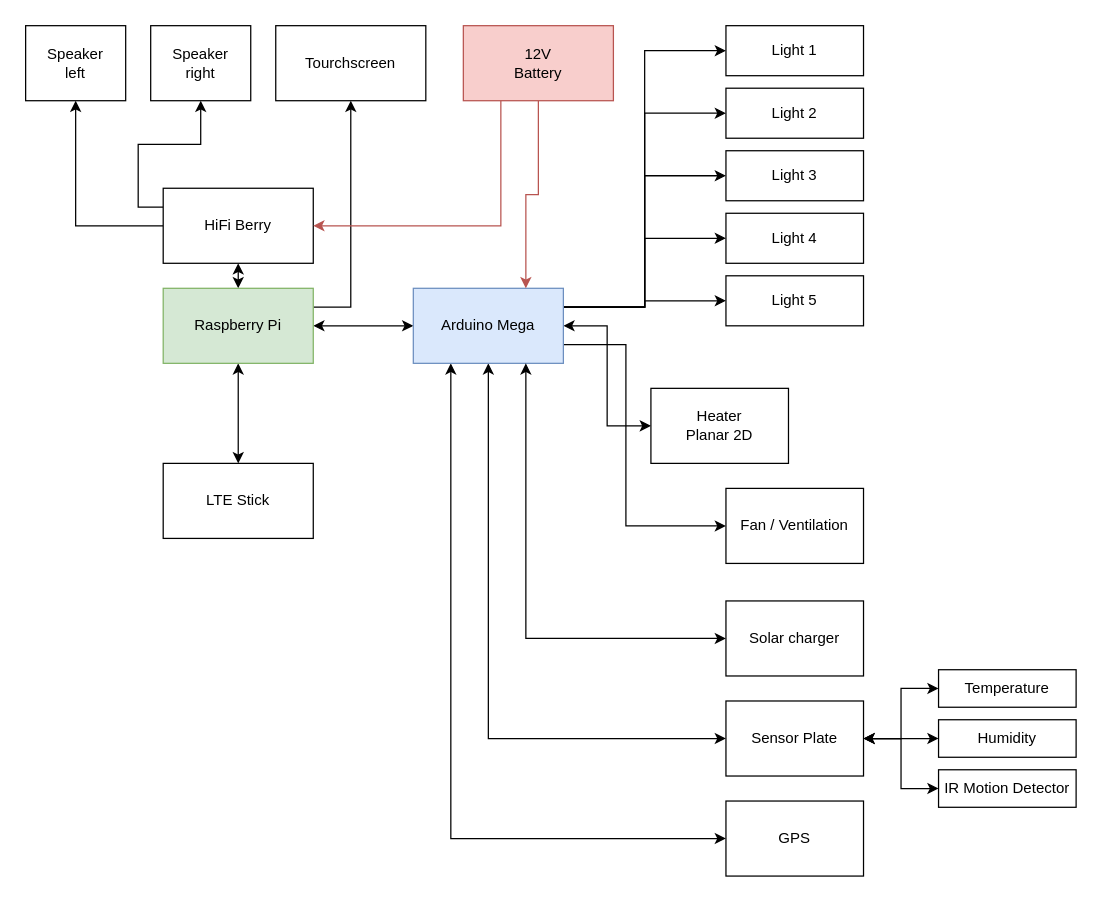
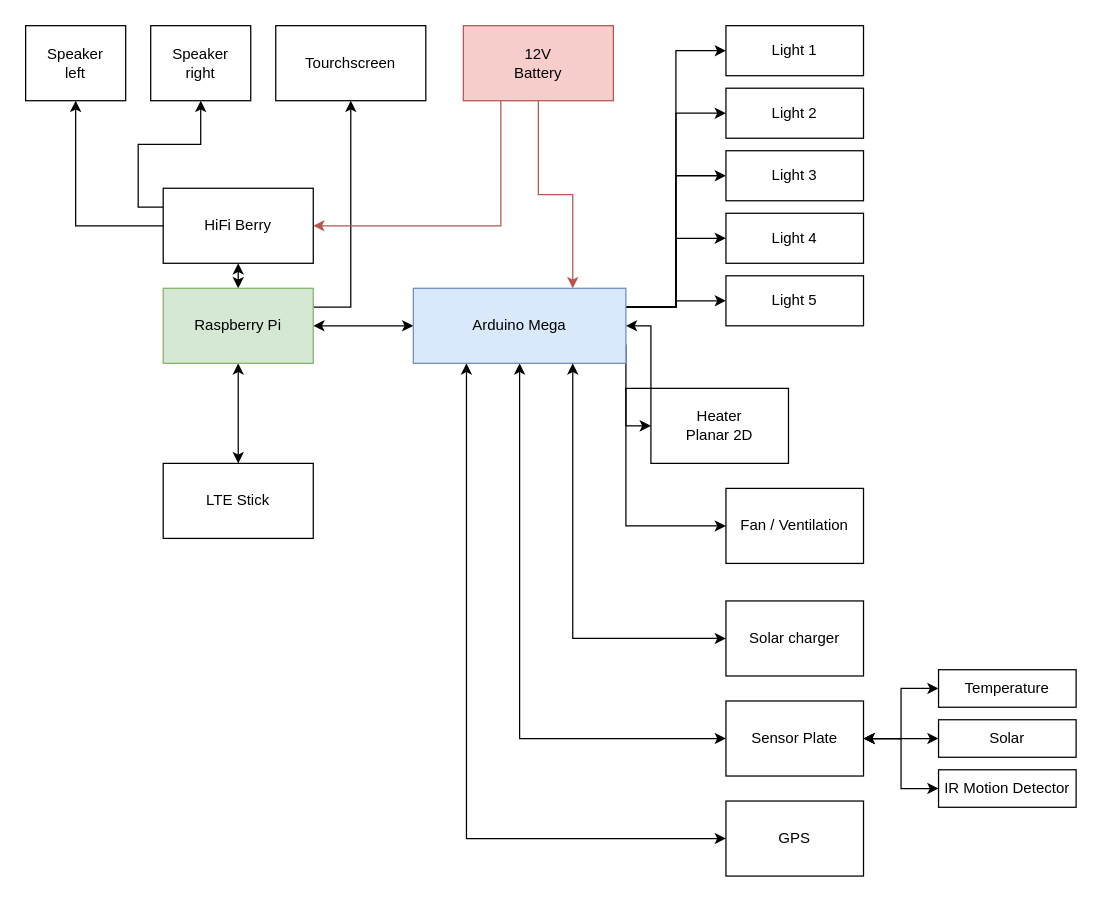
(488, 326) -> (519, 326)
(1007, 738) -> (1007, 738)
